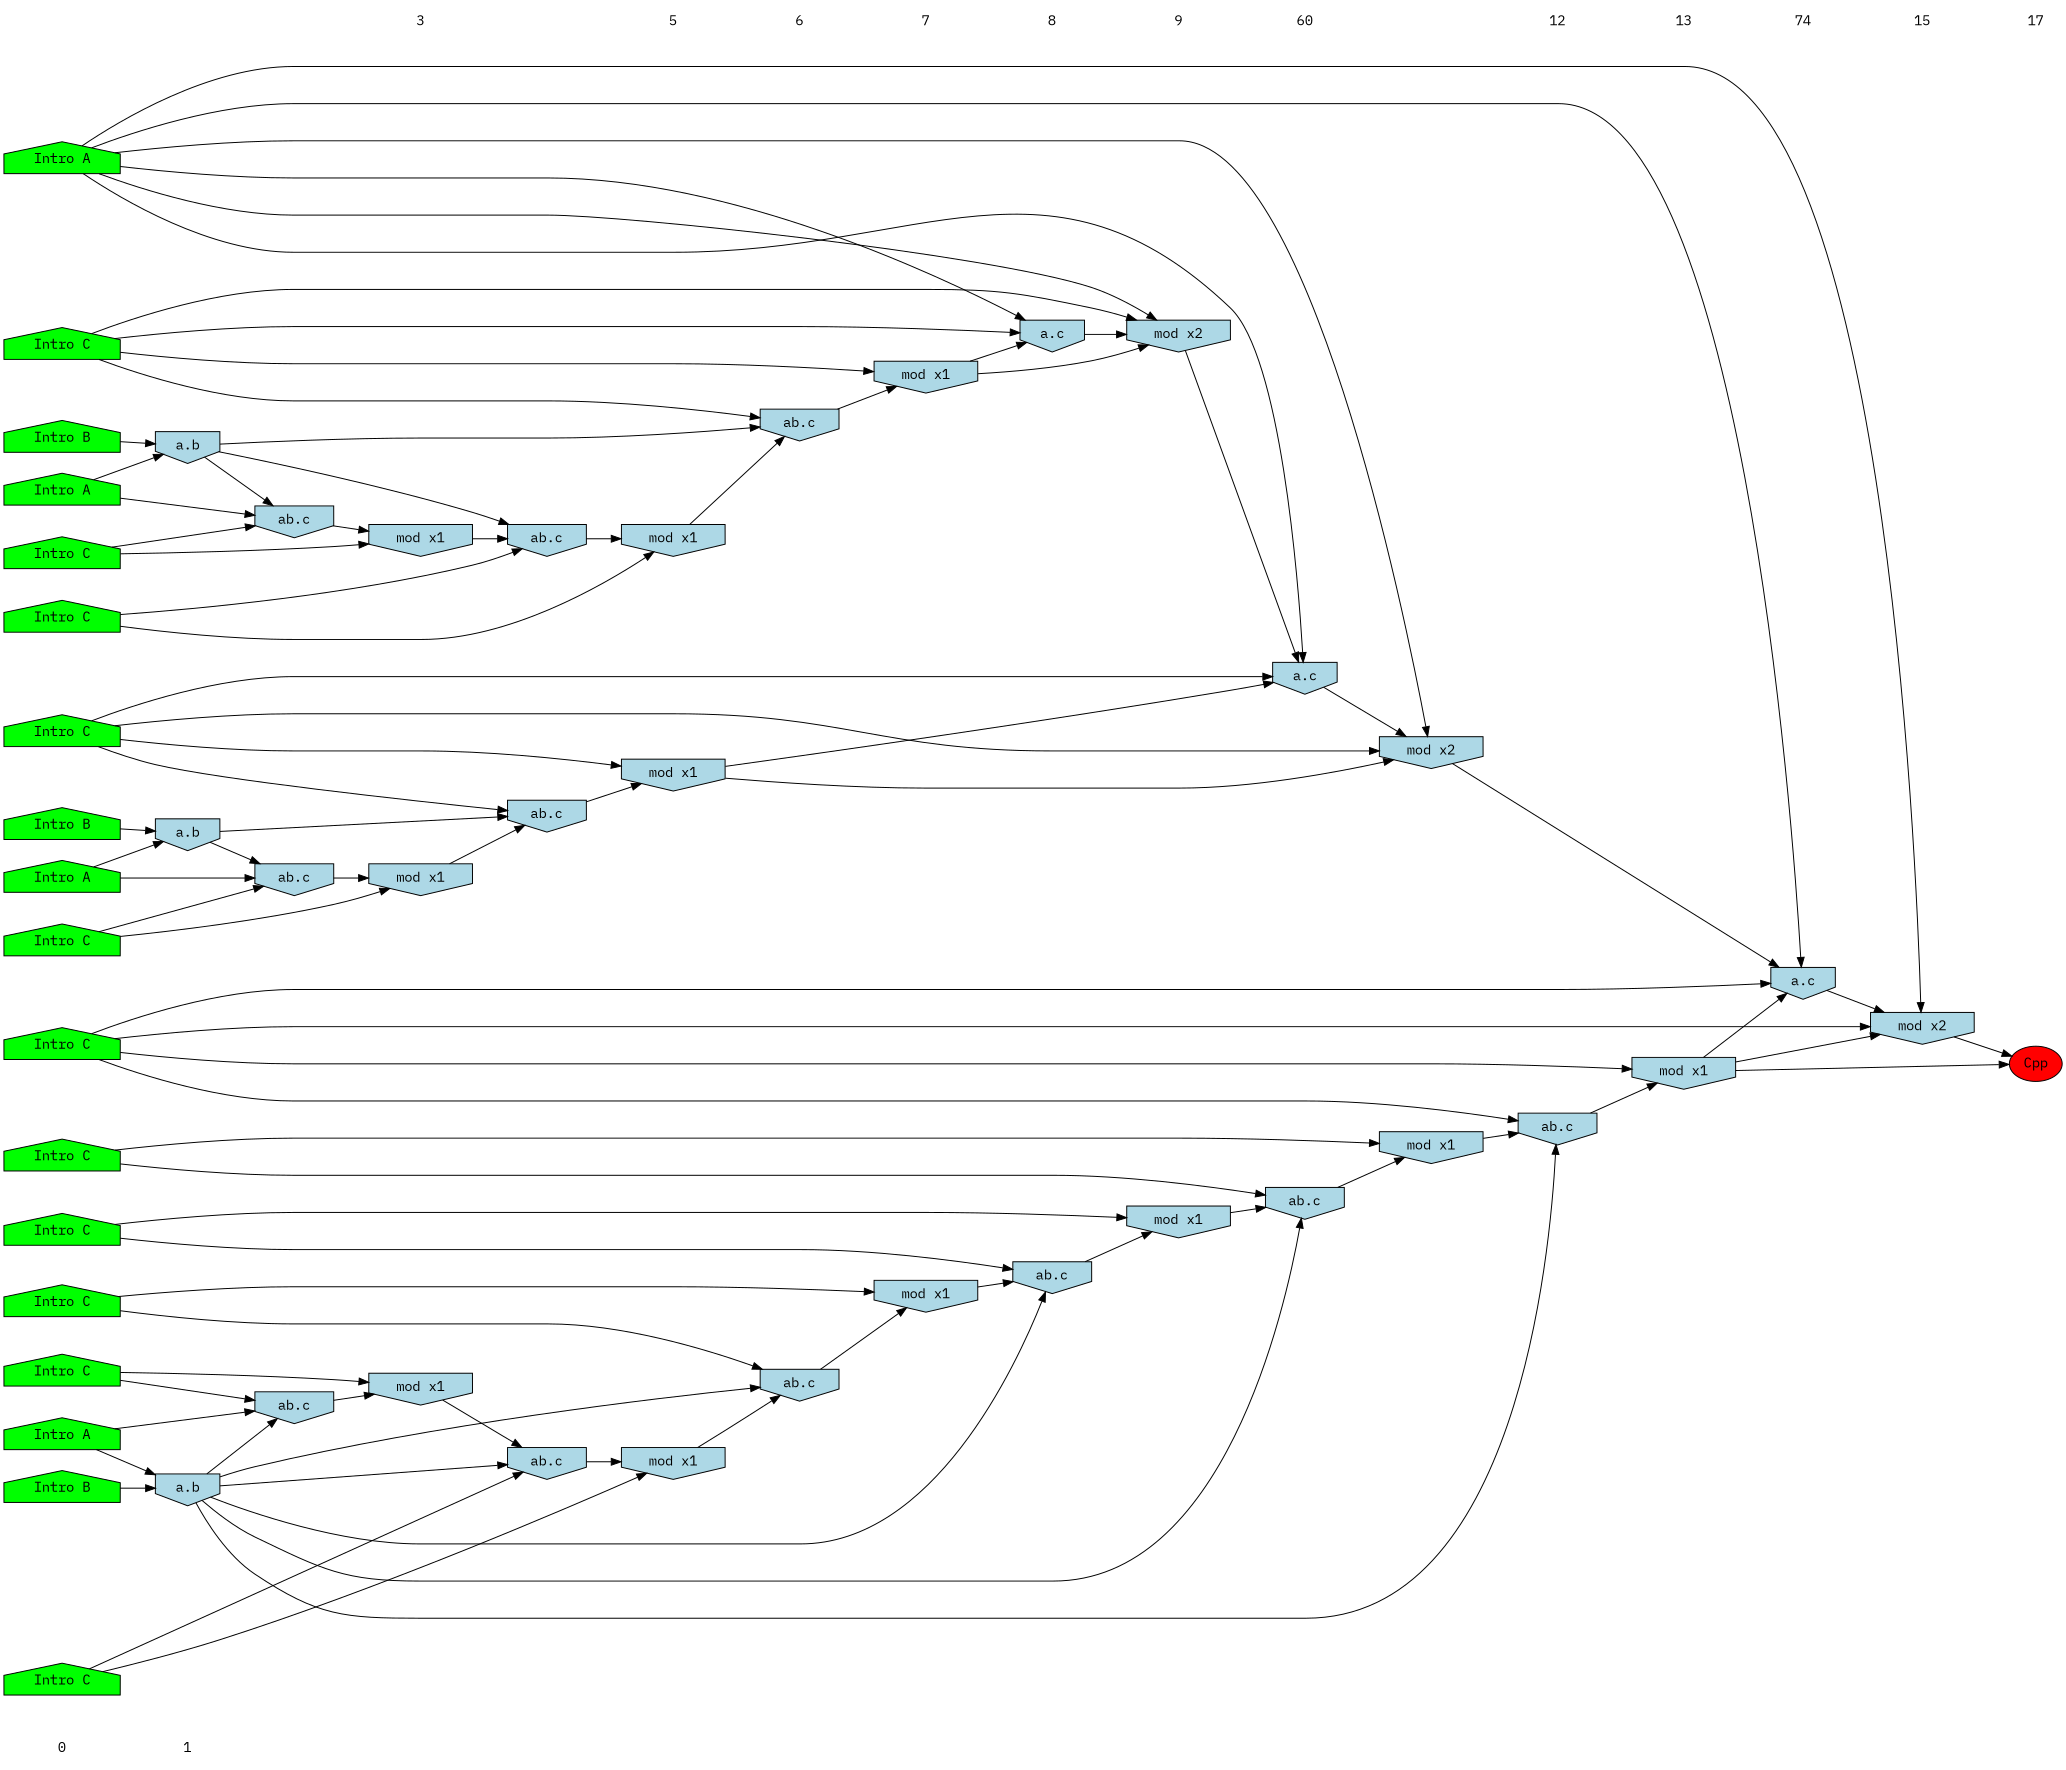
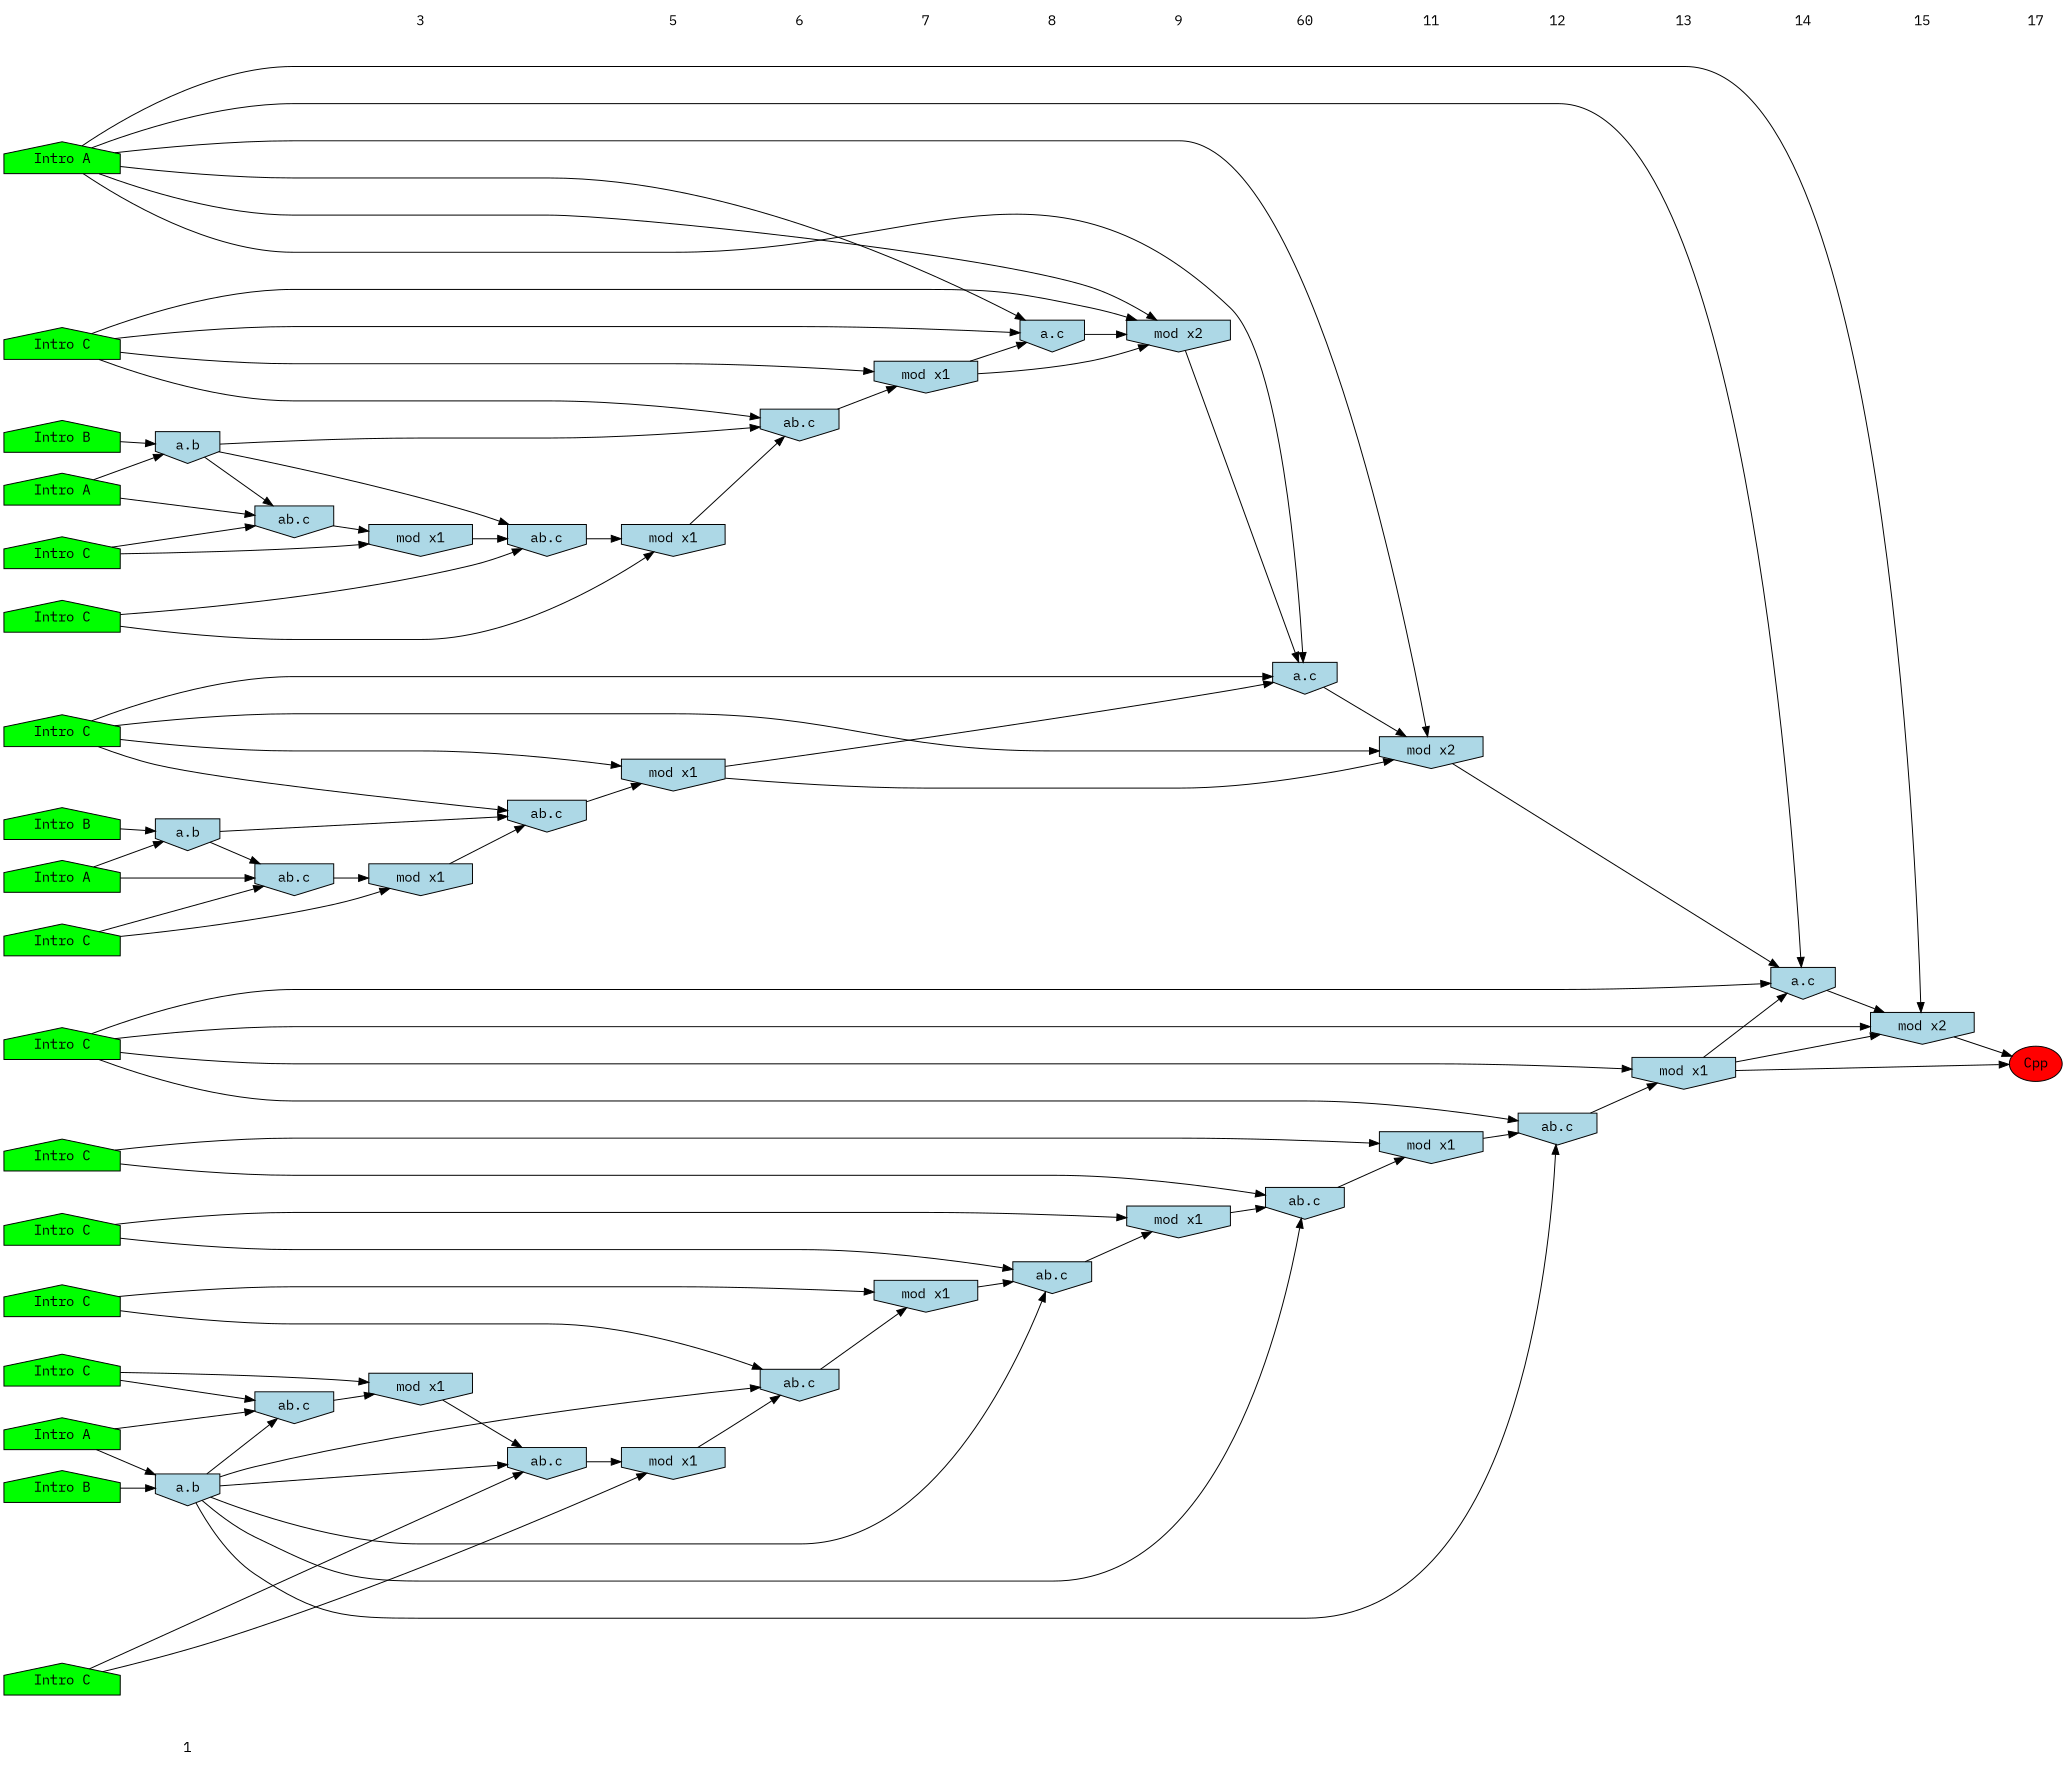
none -> (1431, 22)
(1803, 22) -> (1803, 22)
(62, 1748) -> none
